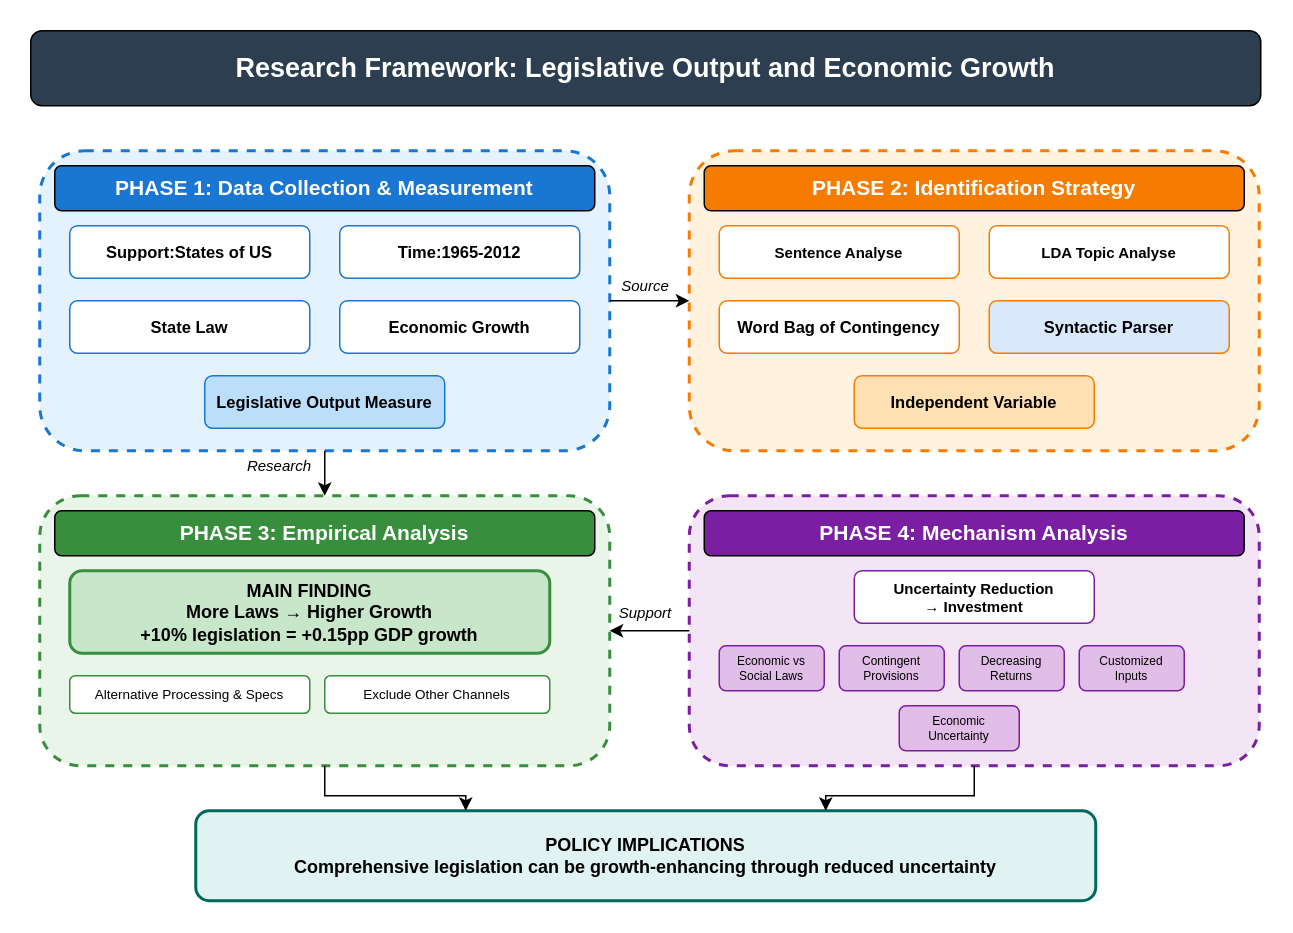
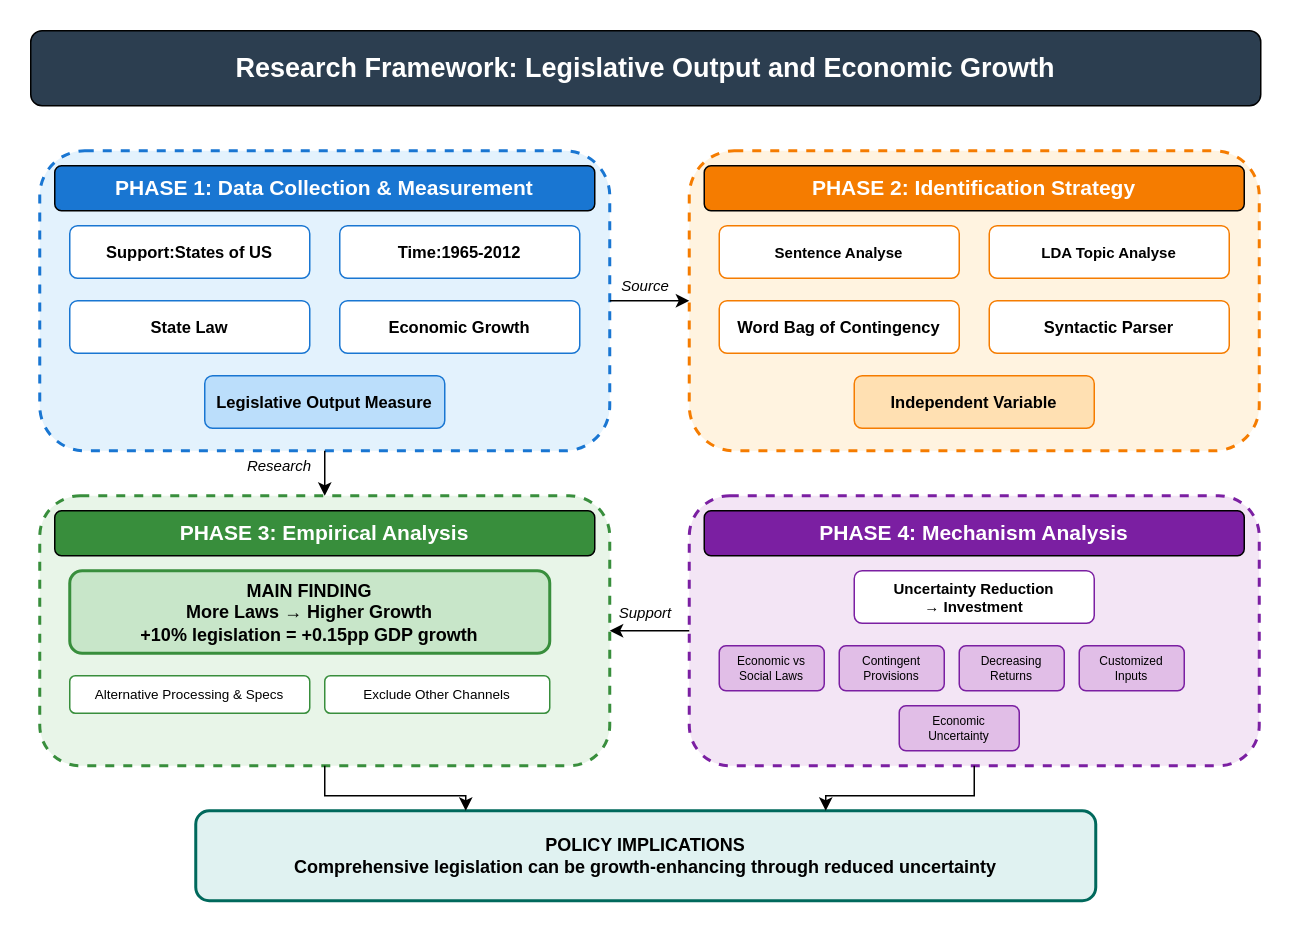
(1109, 327) -> (1109, 327)
